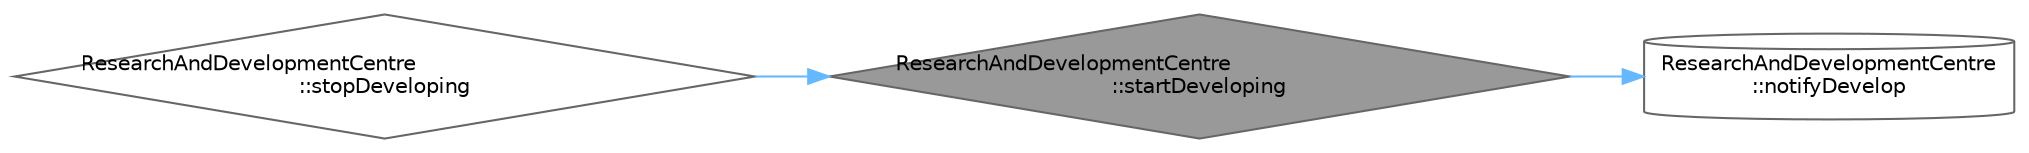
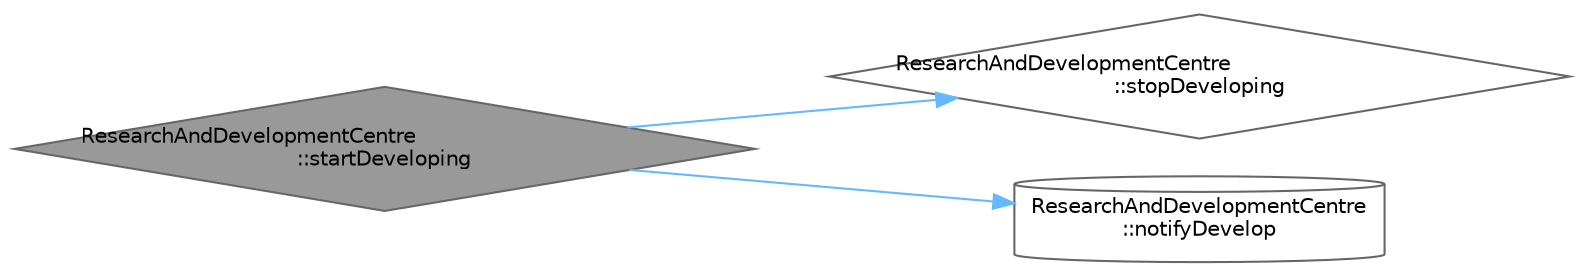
(781, 77) -> (782, 114)
